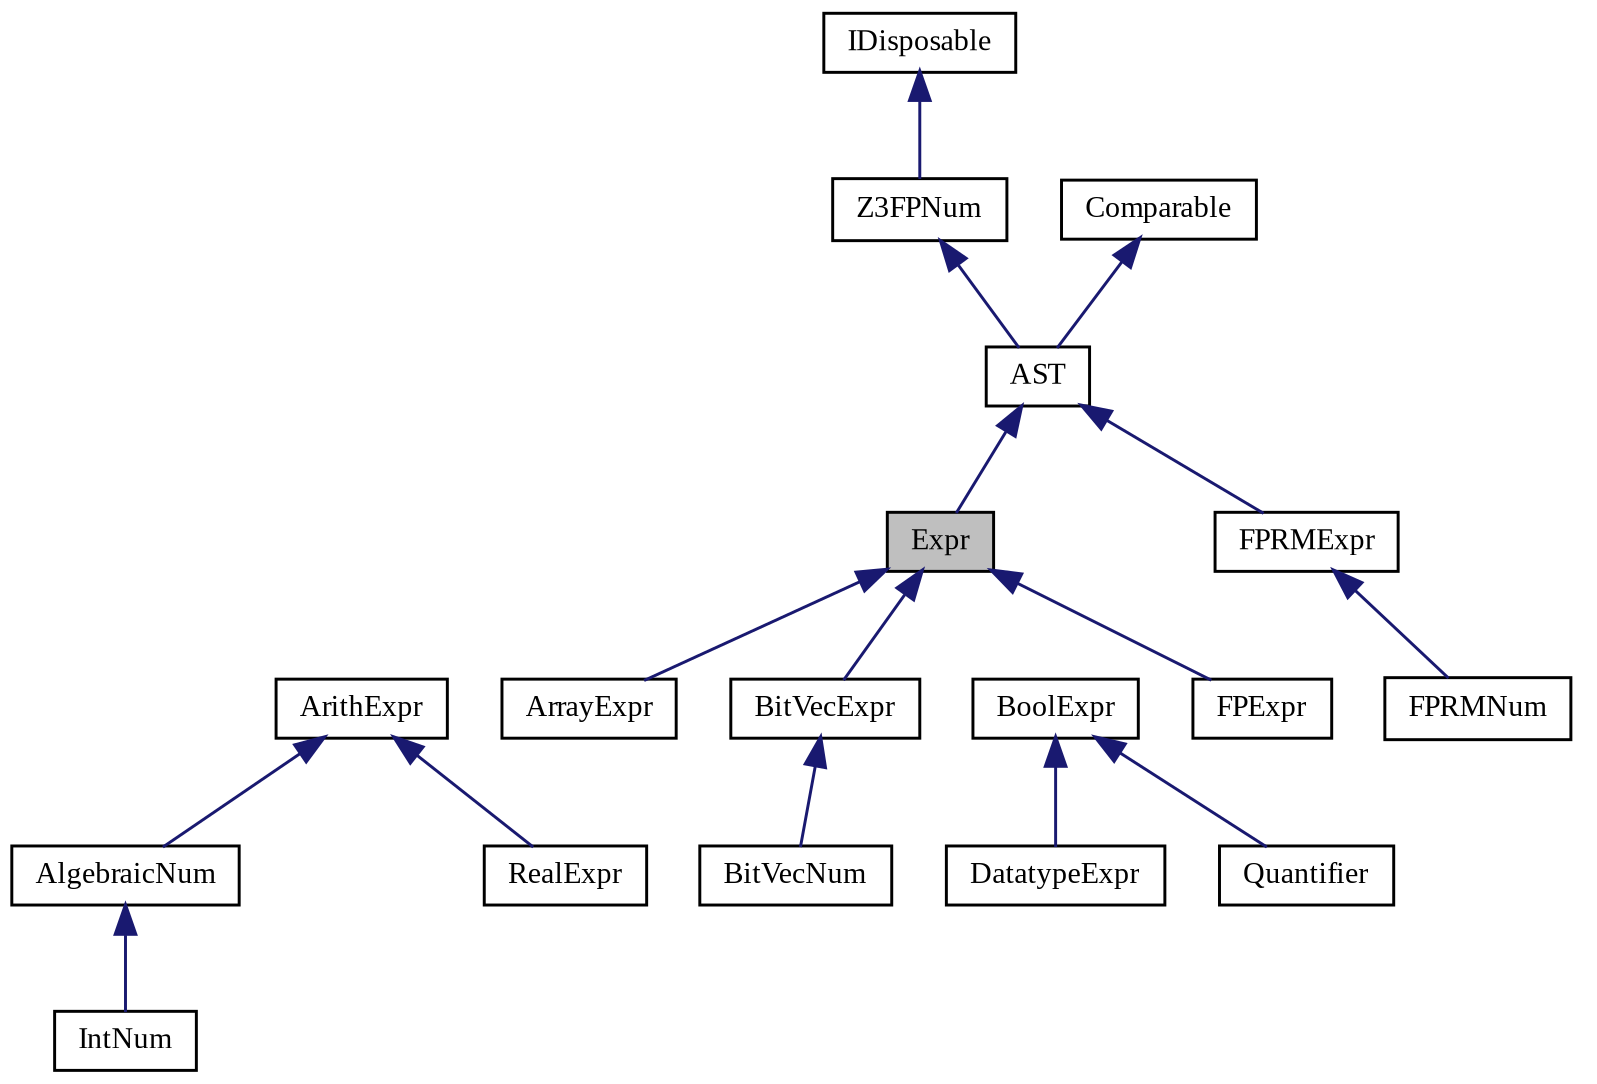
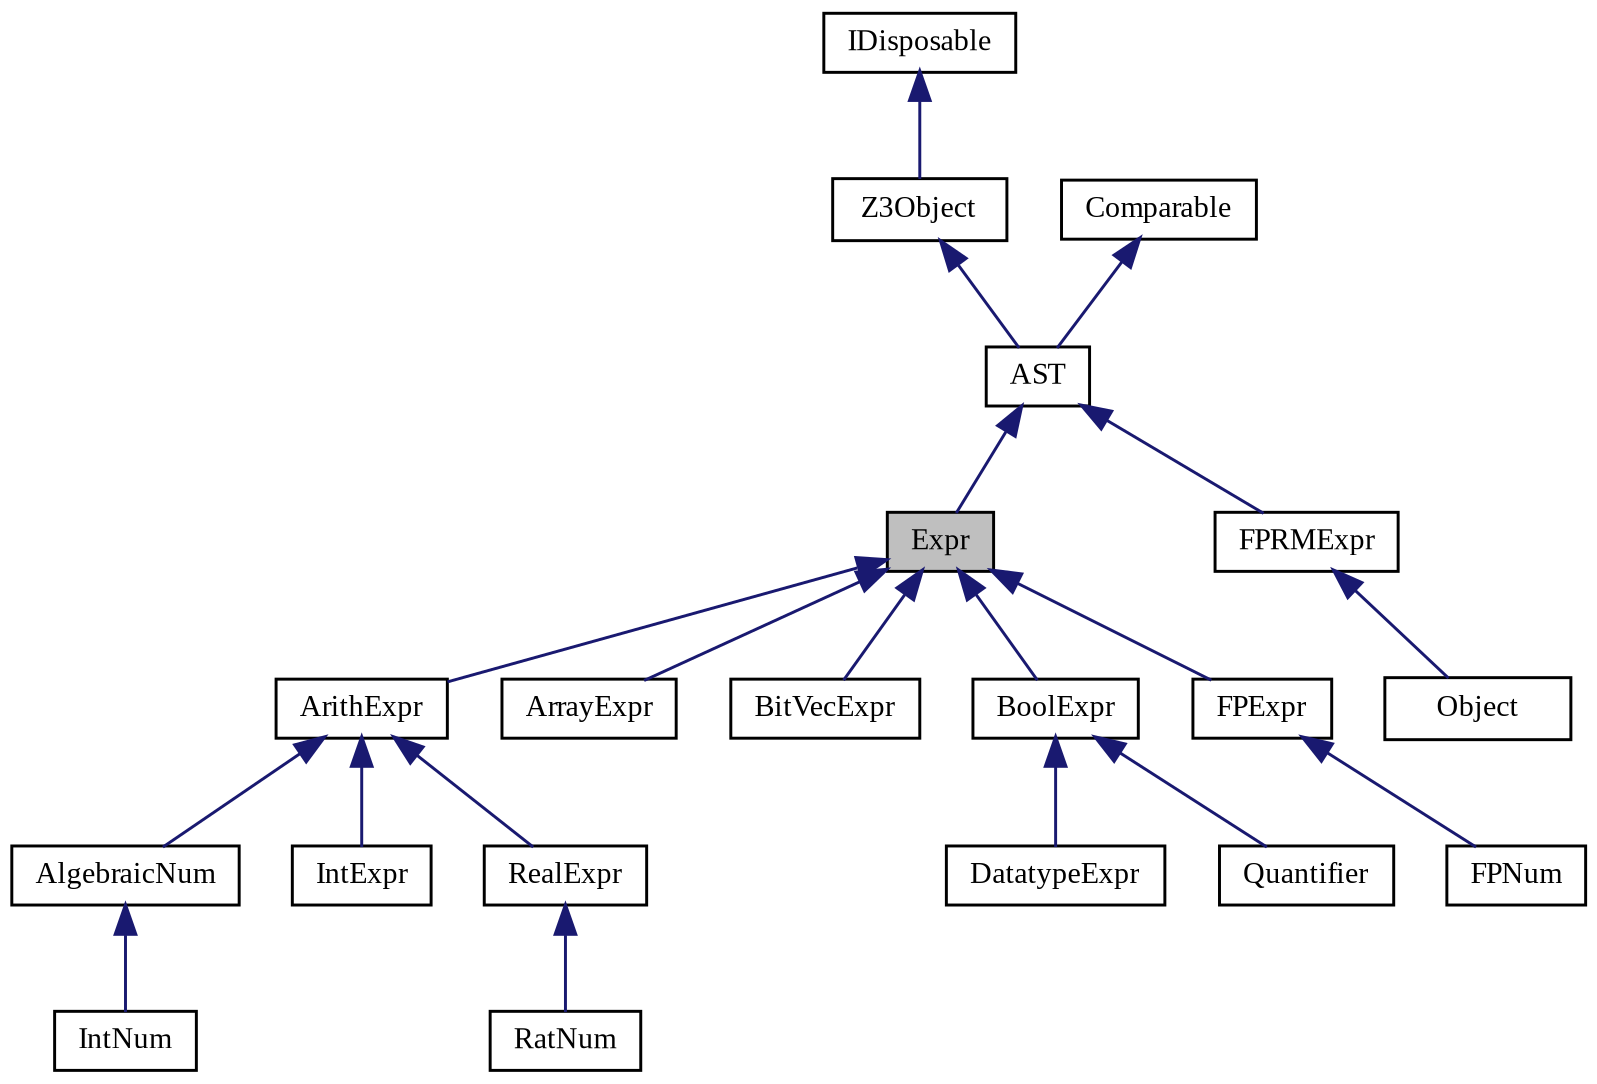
(920, 210) -> (920, 210)
none -> (652, 625)
none -> (1007, 637)
(1478, 709) -> (1478, 709)
none -> (362, 875)
(796, 875) -> none
none -> (1516, 875)
none -> (565, 1041)
